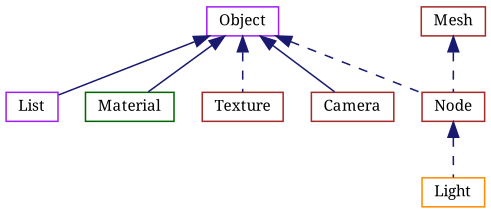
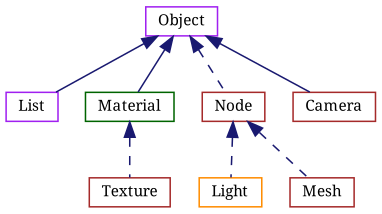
(243, 72) -> (130, 158)
(453, 72) -> (283, 155)
